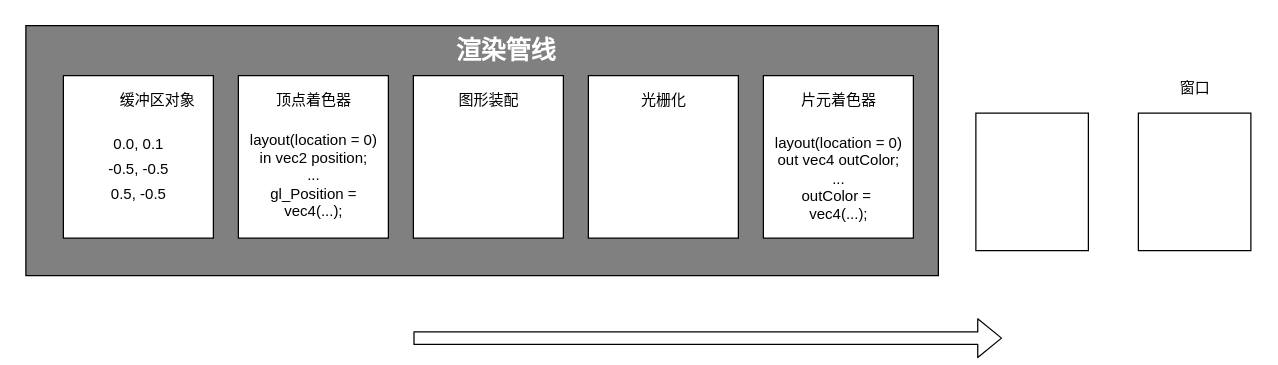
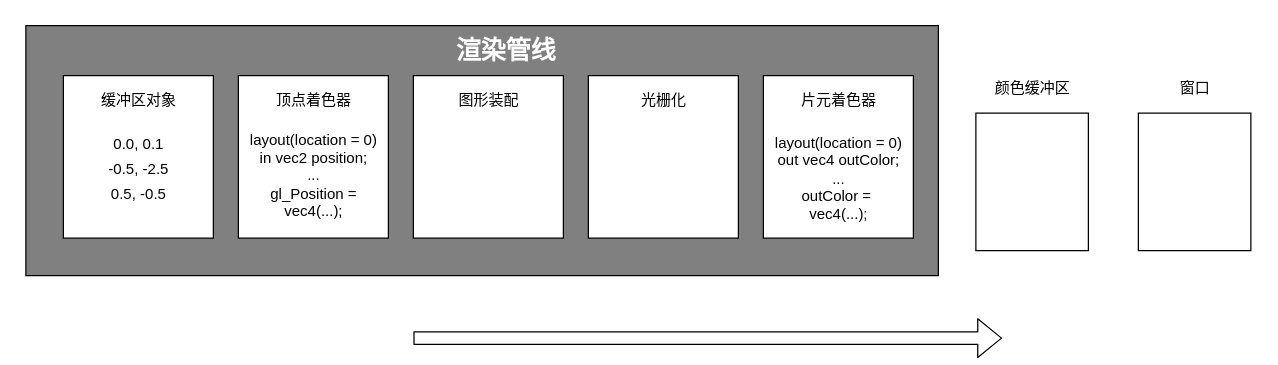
none -> (1032, 88)
(157, 101) -> (138, 101)
(139, 169) -> (139, 169)
